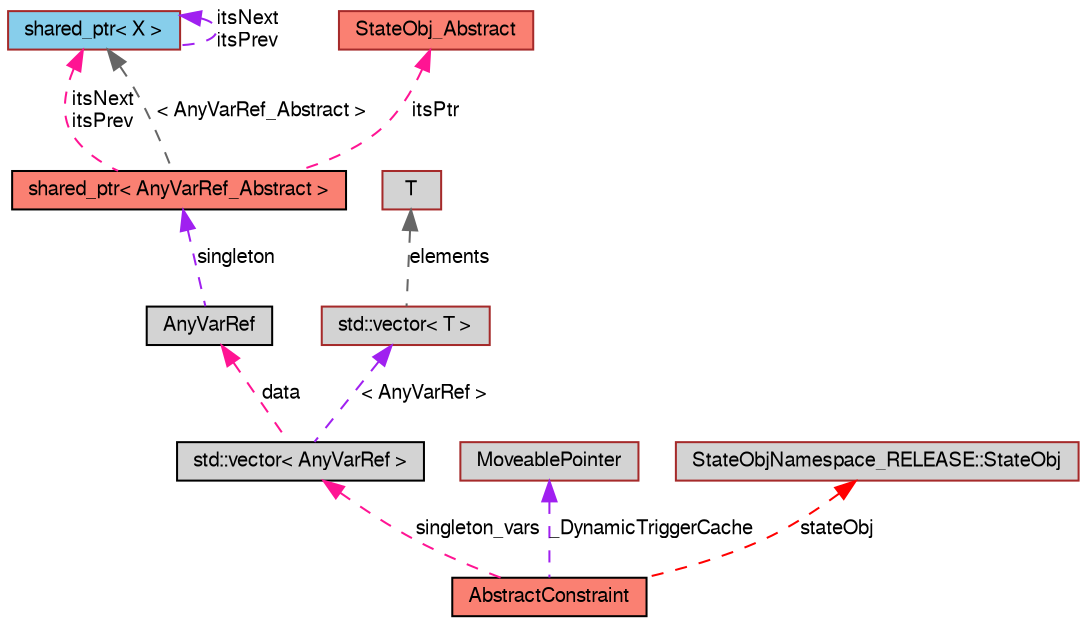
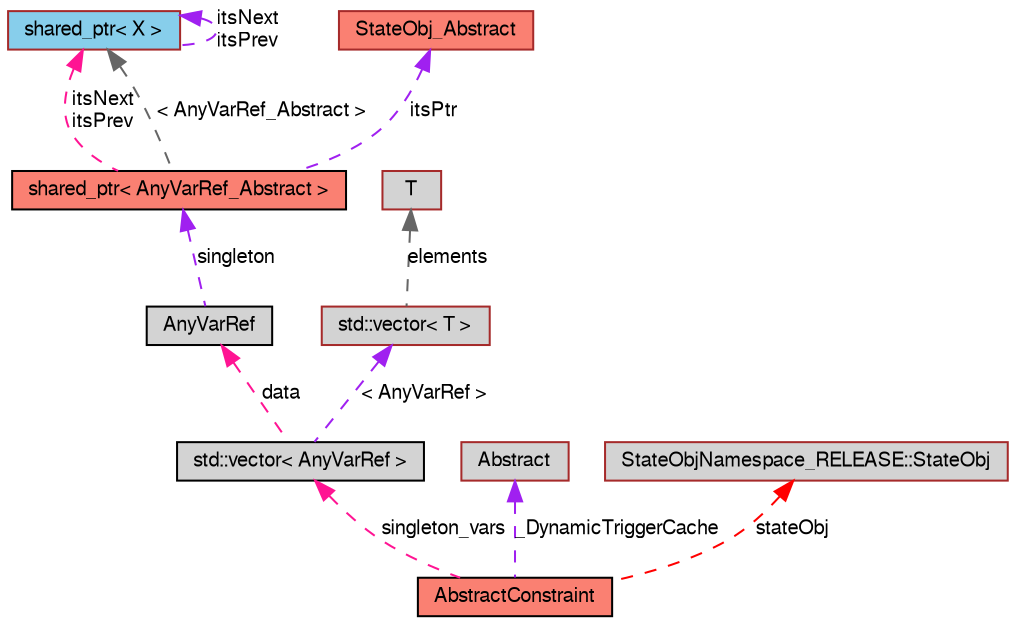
(372, 136) -> (372, 136)
(549, 461) -> (515, 461)
